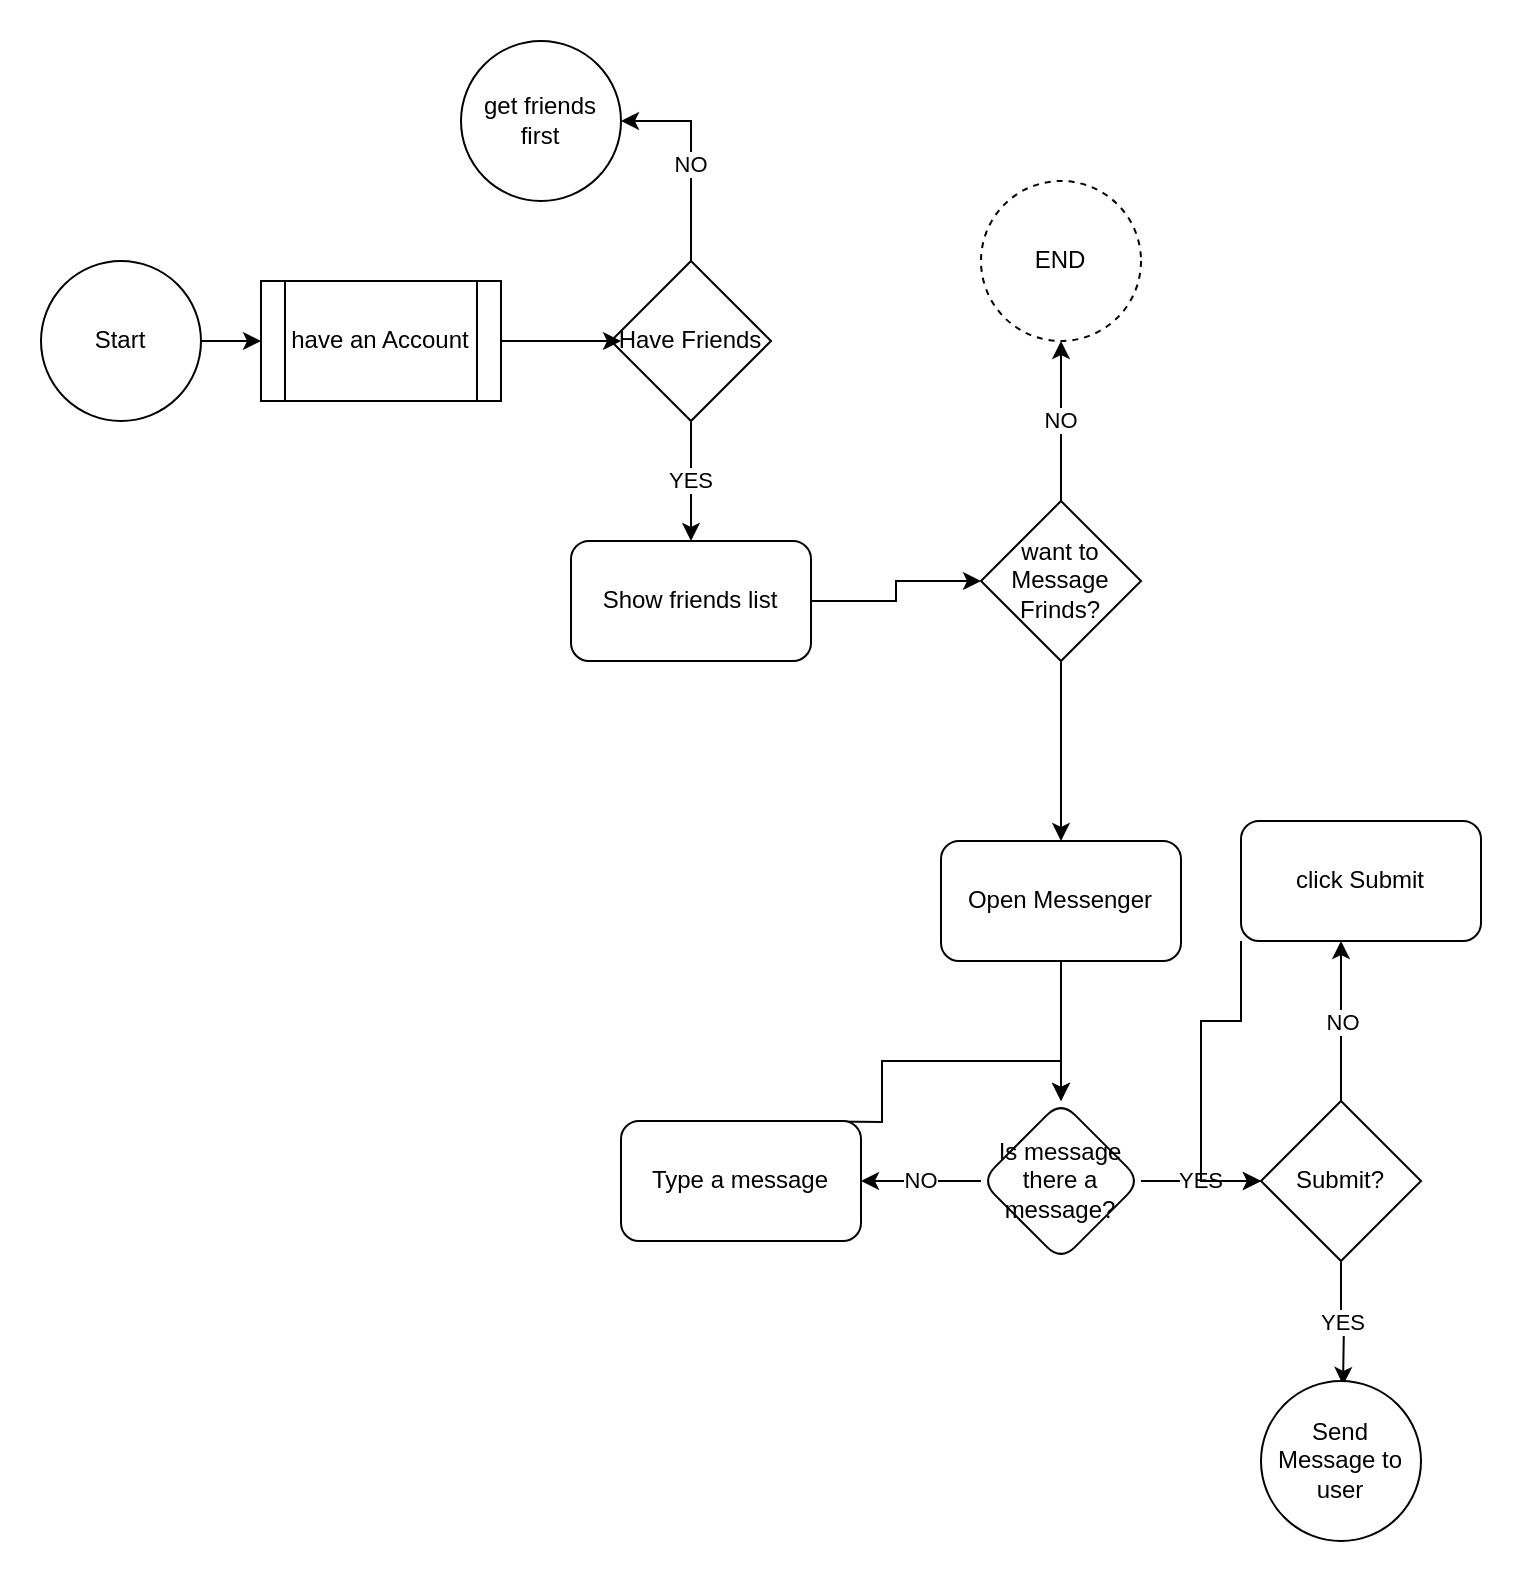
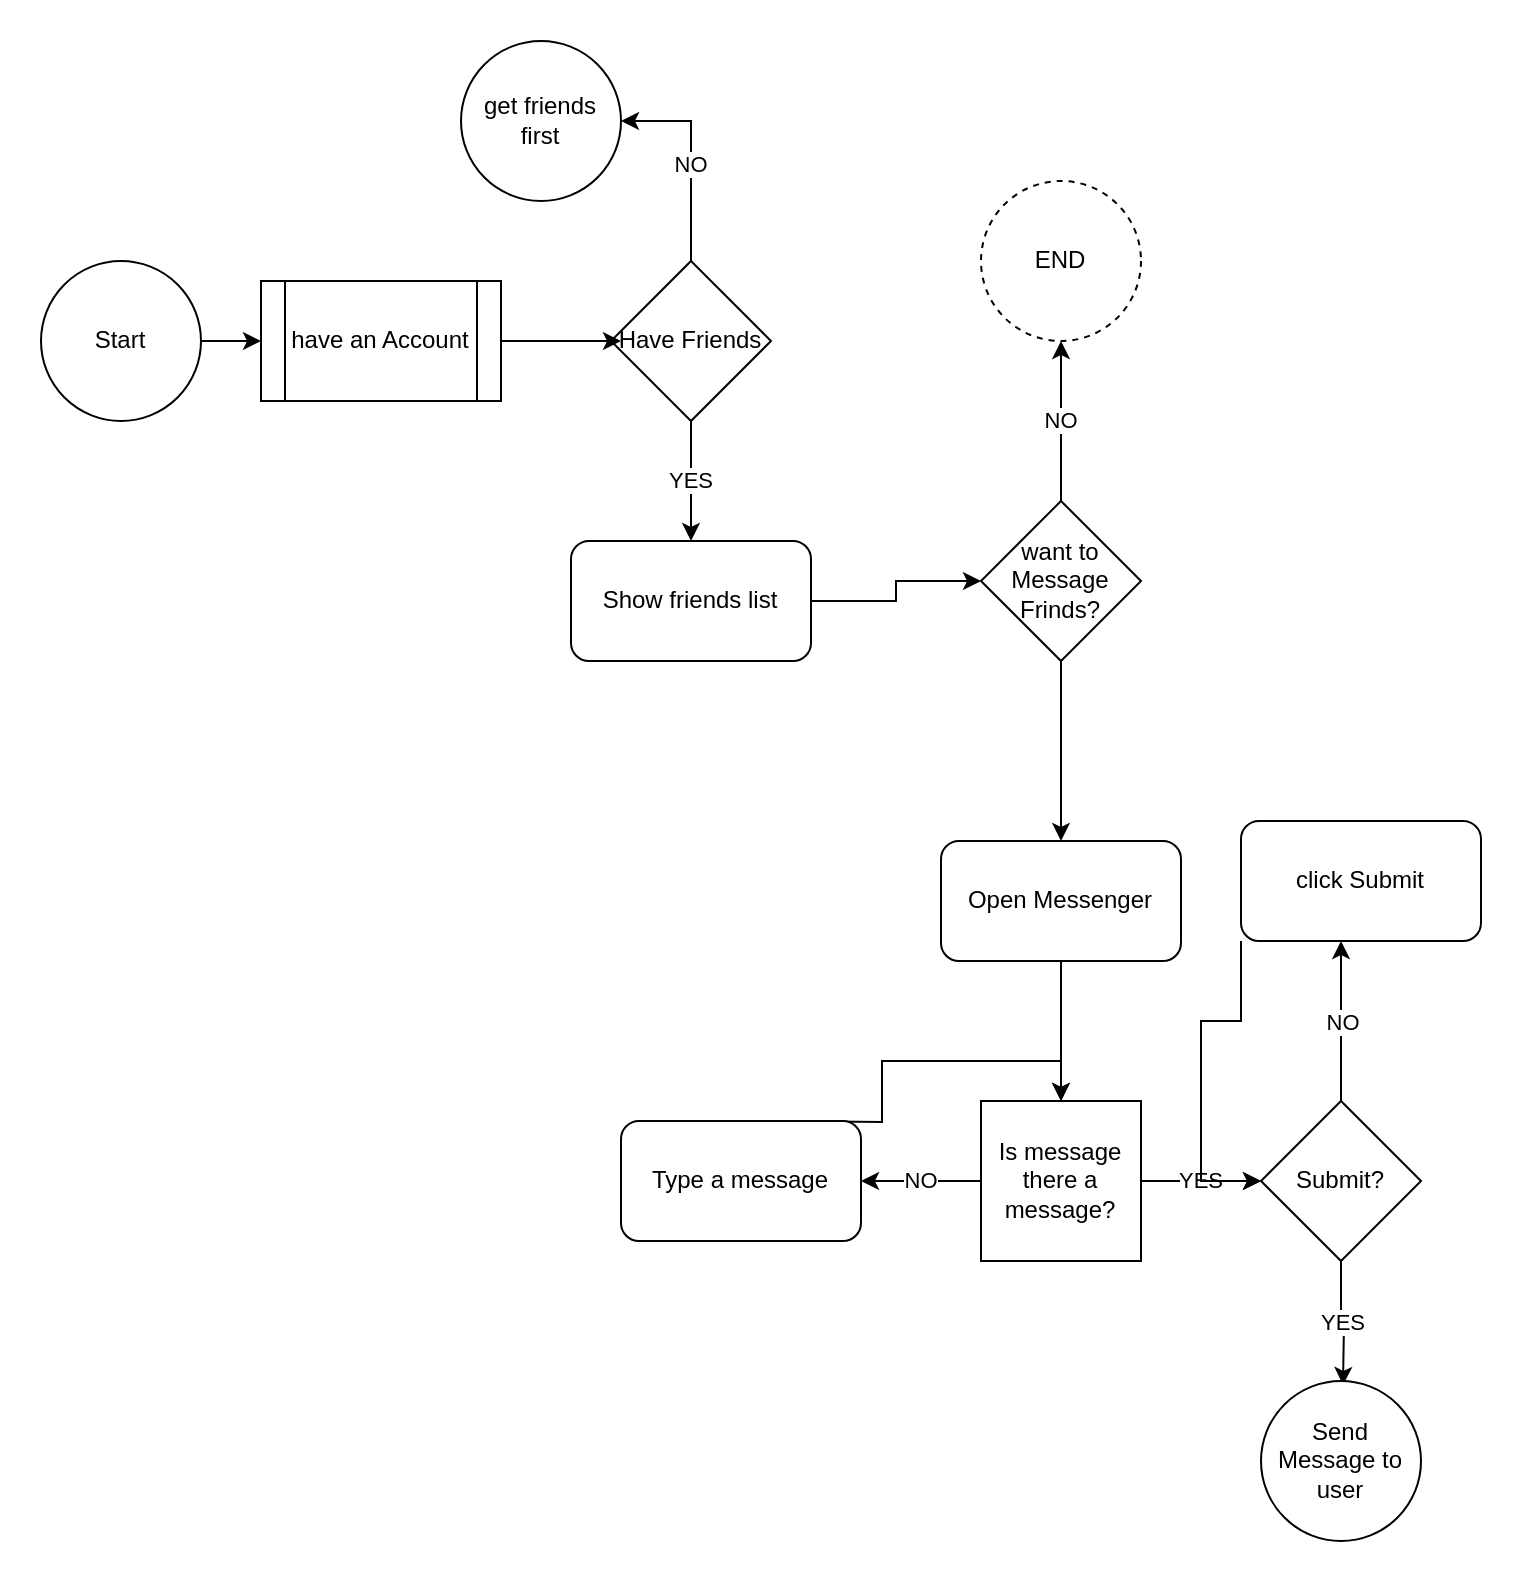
(1061, 1181) -> (1061, 1181)
